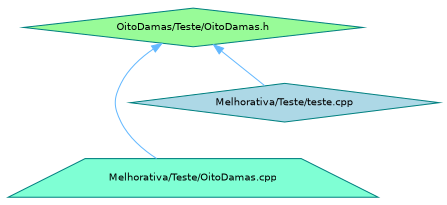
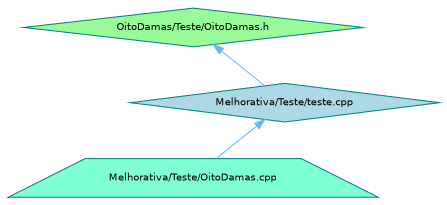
(115, 105) -> (236, 142)
